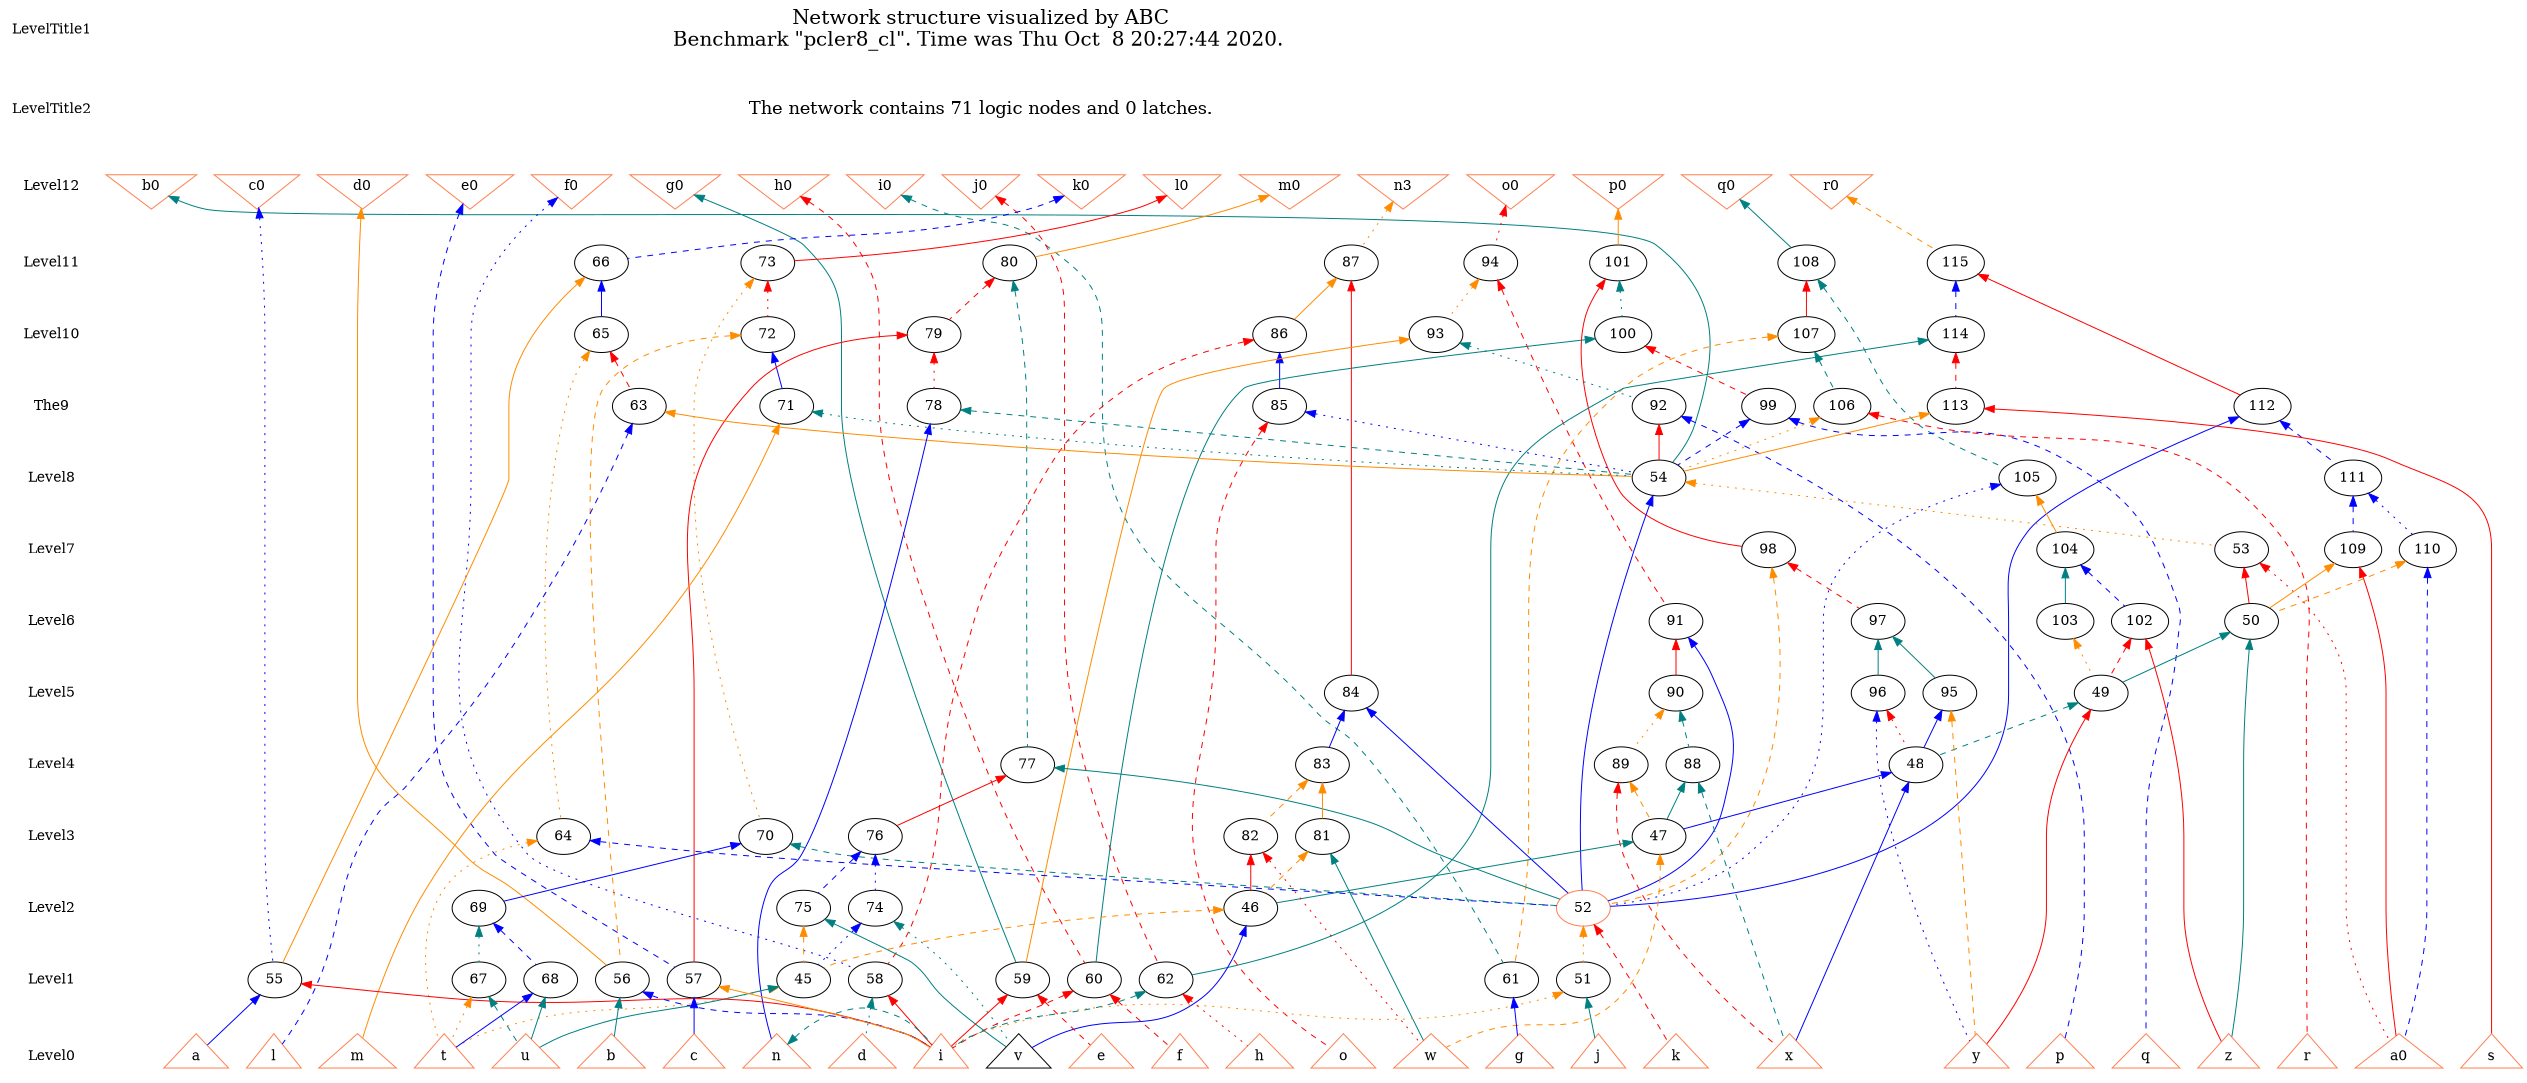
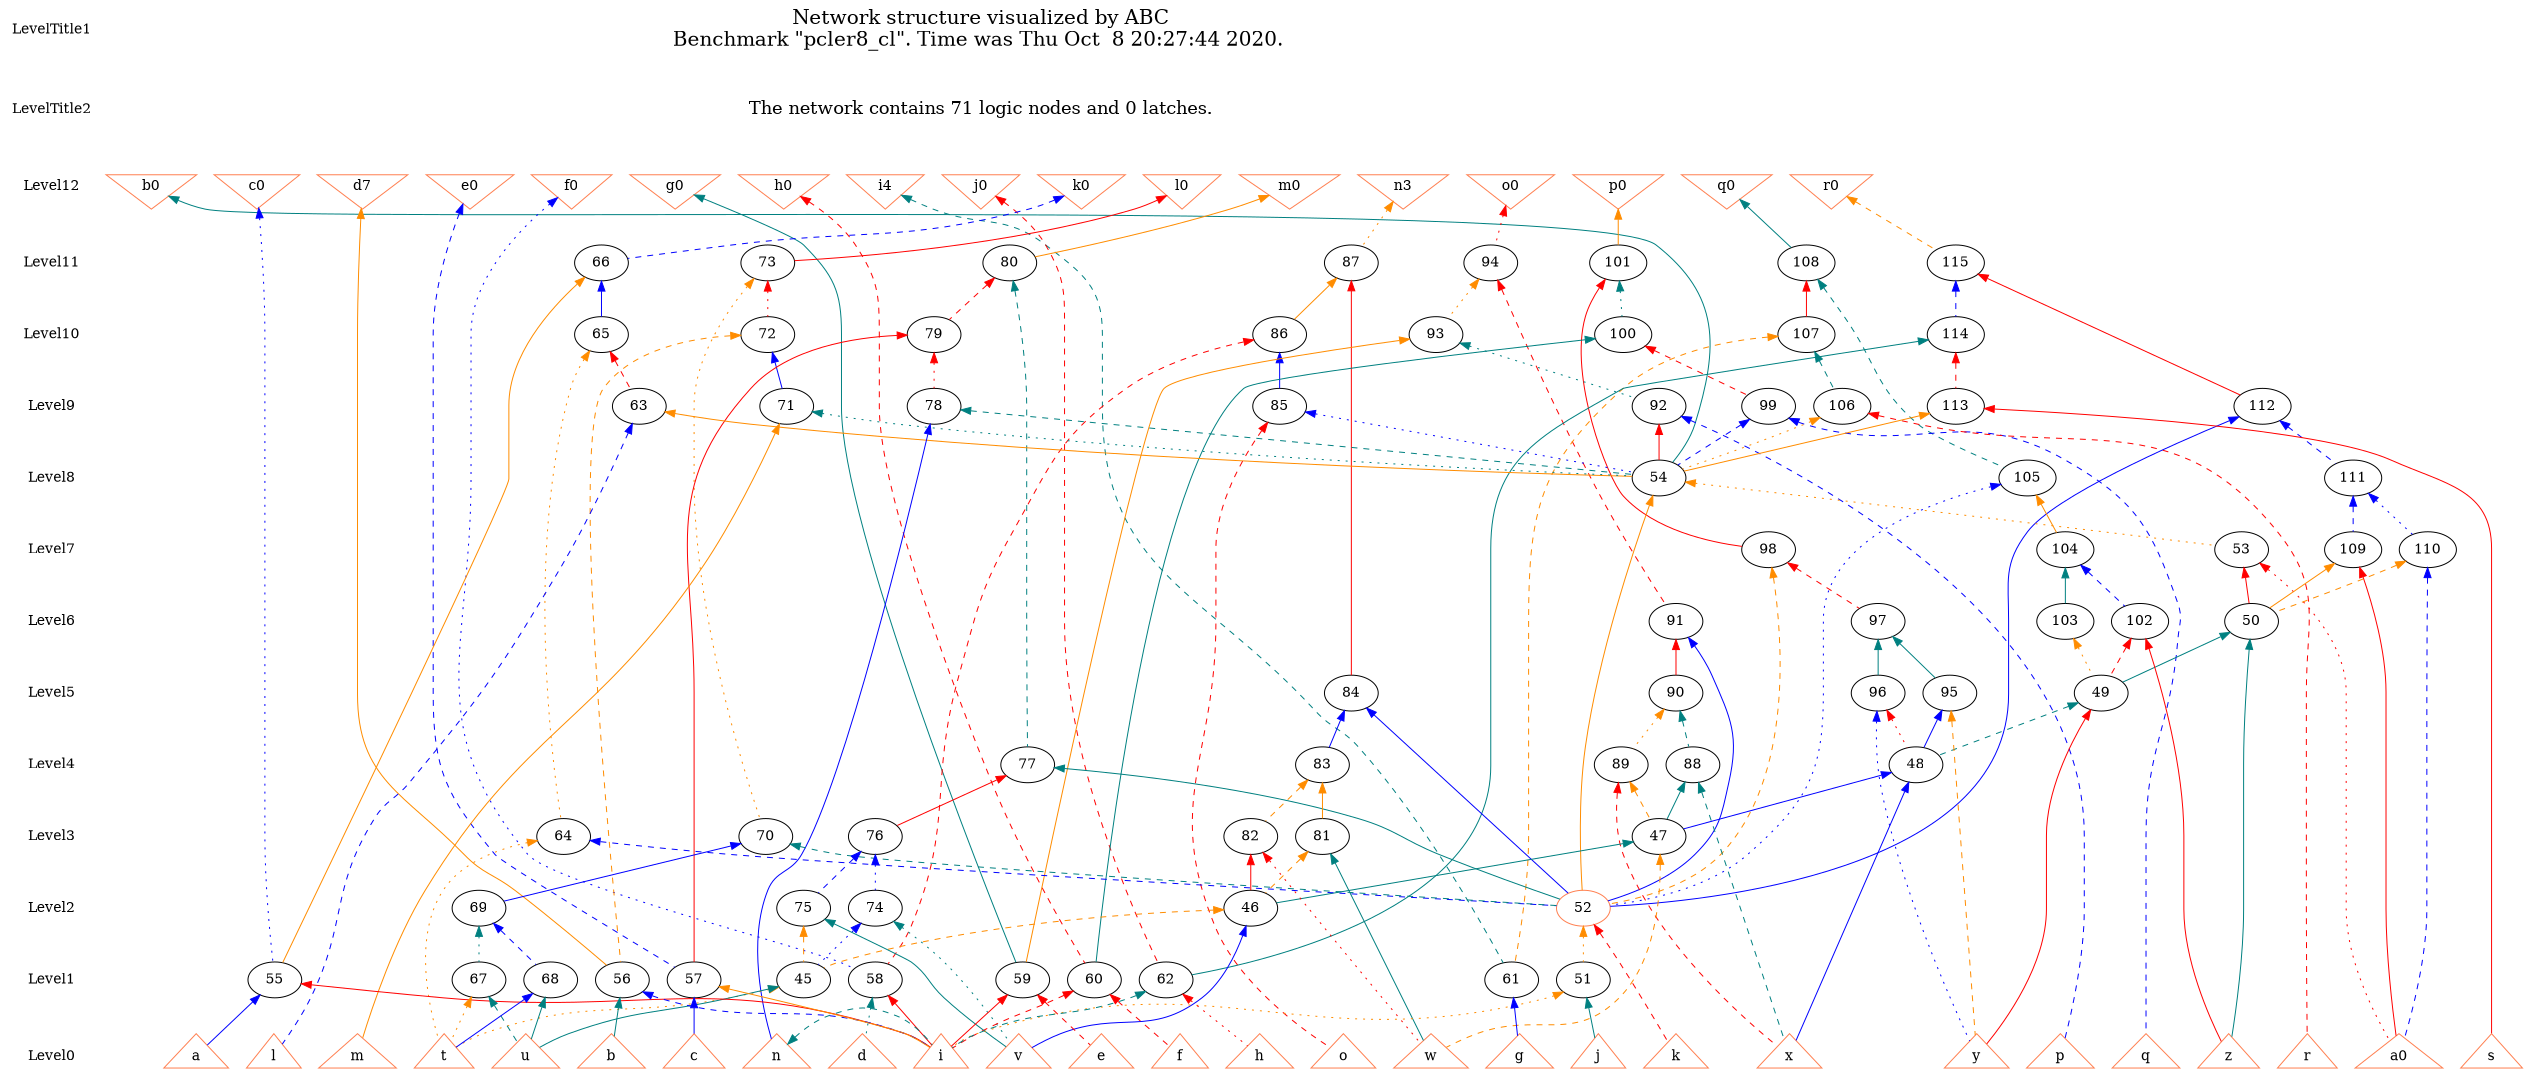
(362, 186) -> (362, 186)
(885, 186) -> (885, 186)
(52, 406) -> (52, 406)
(1595, 694) -> (1595, 694)
(1019, 1057) -> (1019, 1057)
